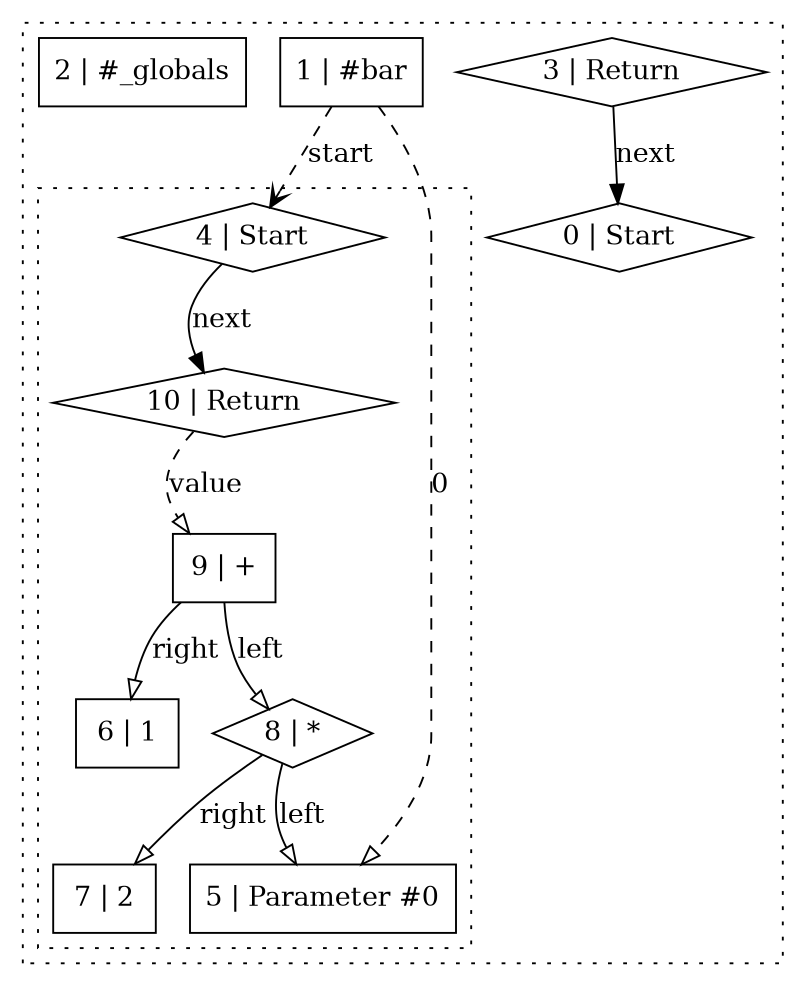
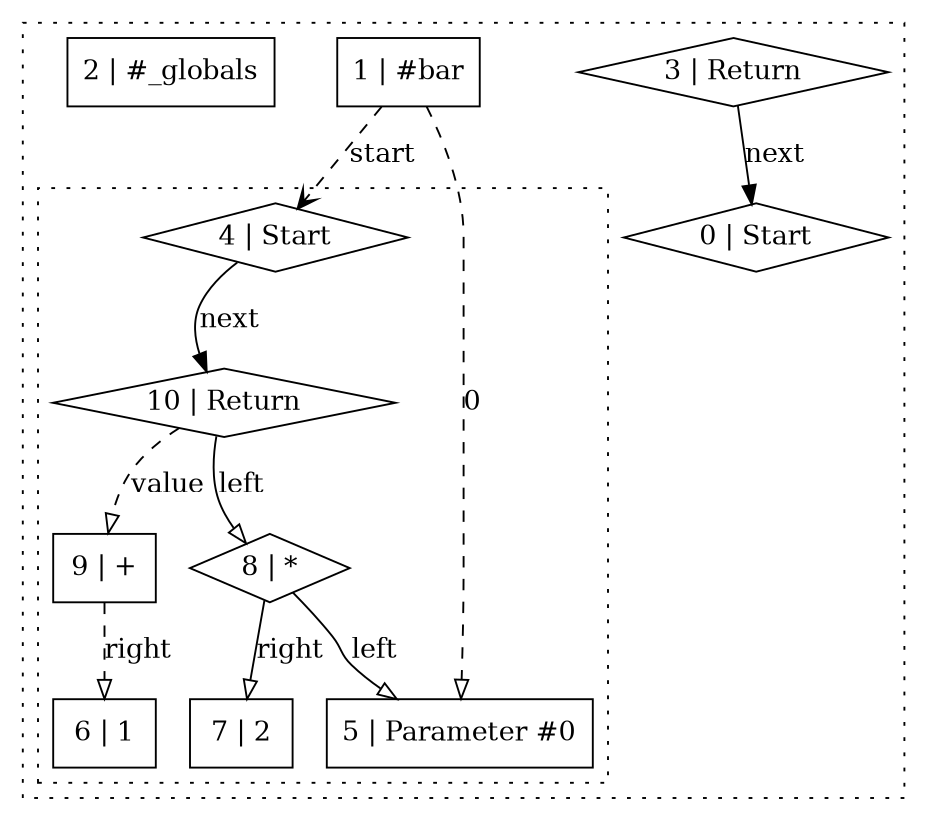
(151, 637) -> (105, 641)
(232, 651) -> (215, 484)
